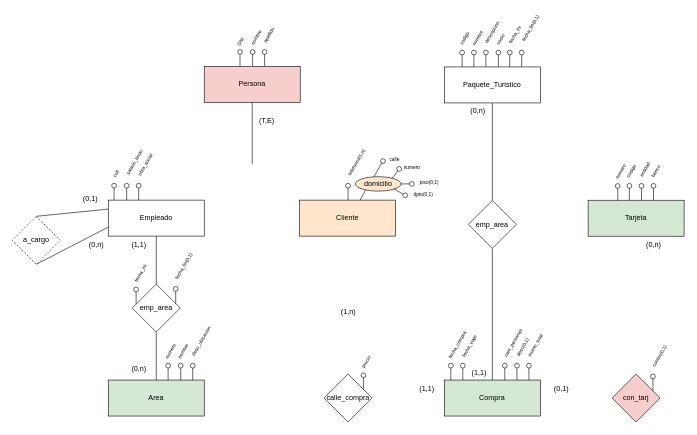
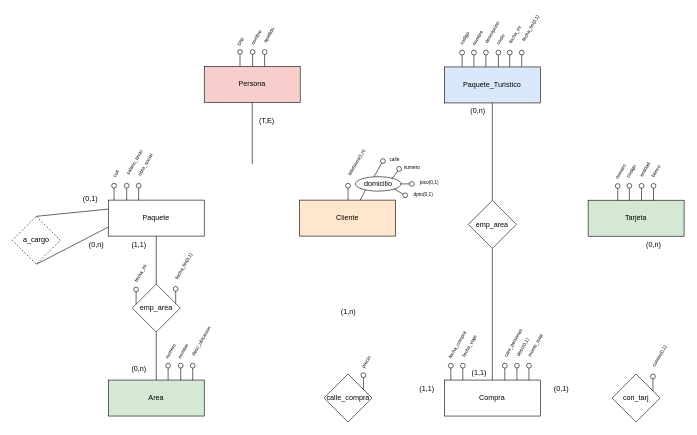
(492, 85) -> (492, 85)
(378, 184) -> (378, 184)
(156, 218) -> (156, 218)
(492, 398) -> (492, 398)
(636, 398) -> (636, 398)
